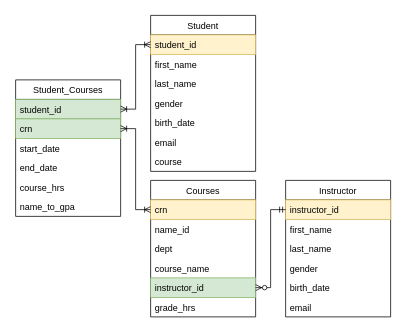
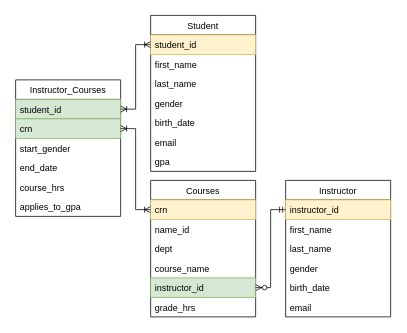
(68, 90) -> (68, 90)
(45, 149) -> (50, 149)
(170, 162) -> (162, 162)
(47, 207) -> (52, 207)
